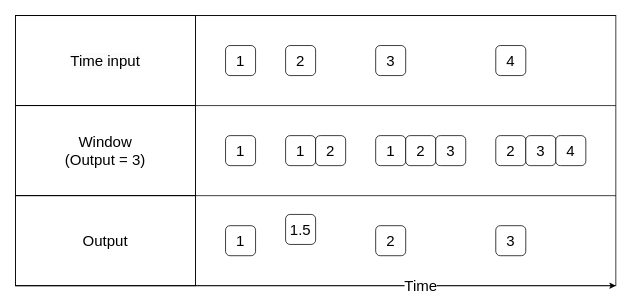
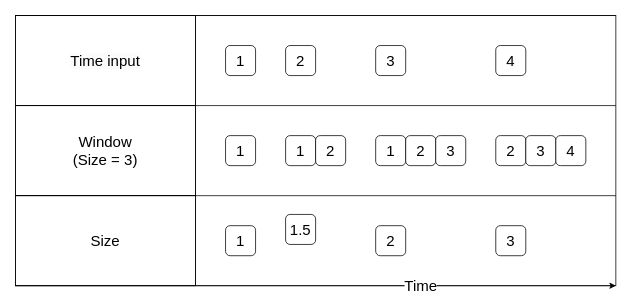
(105, 150) -> (105, 150)
(105, 240) -> (105, 240)
